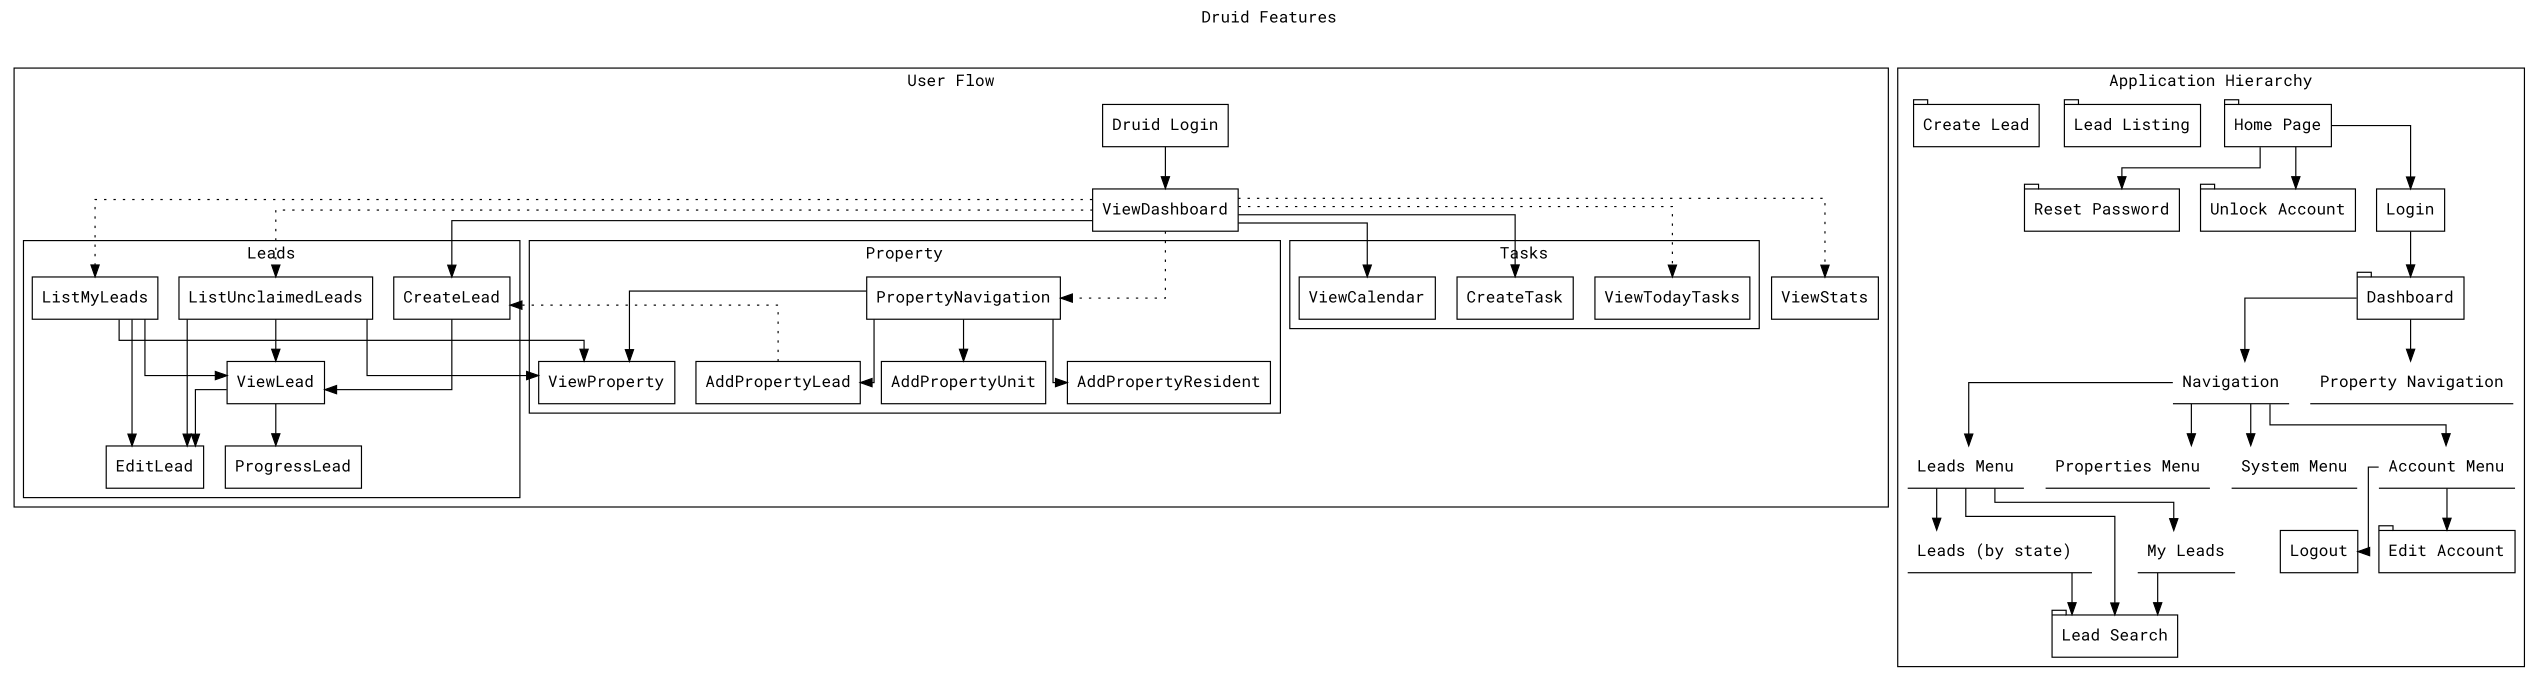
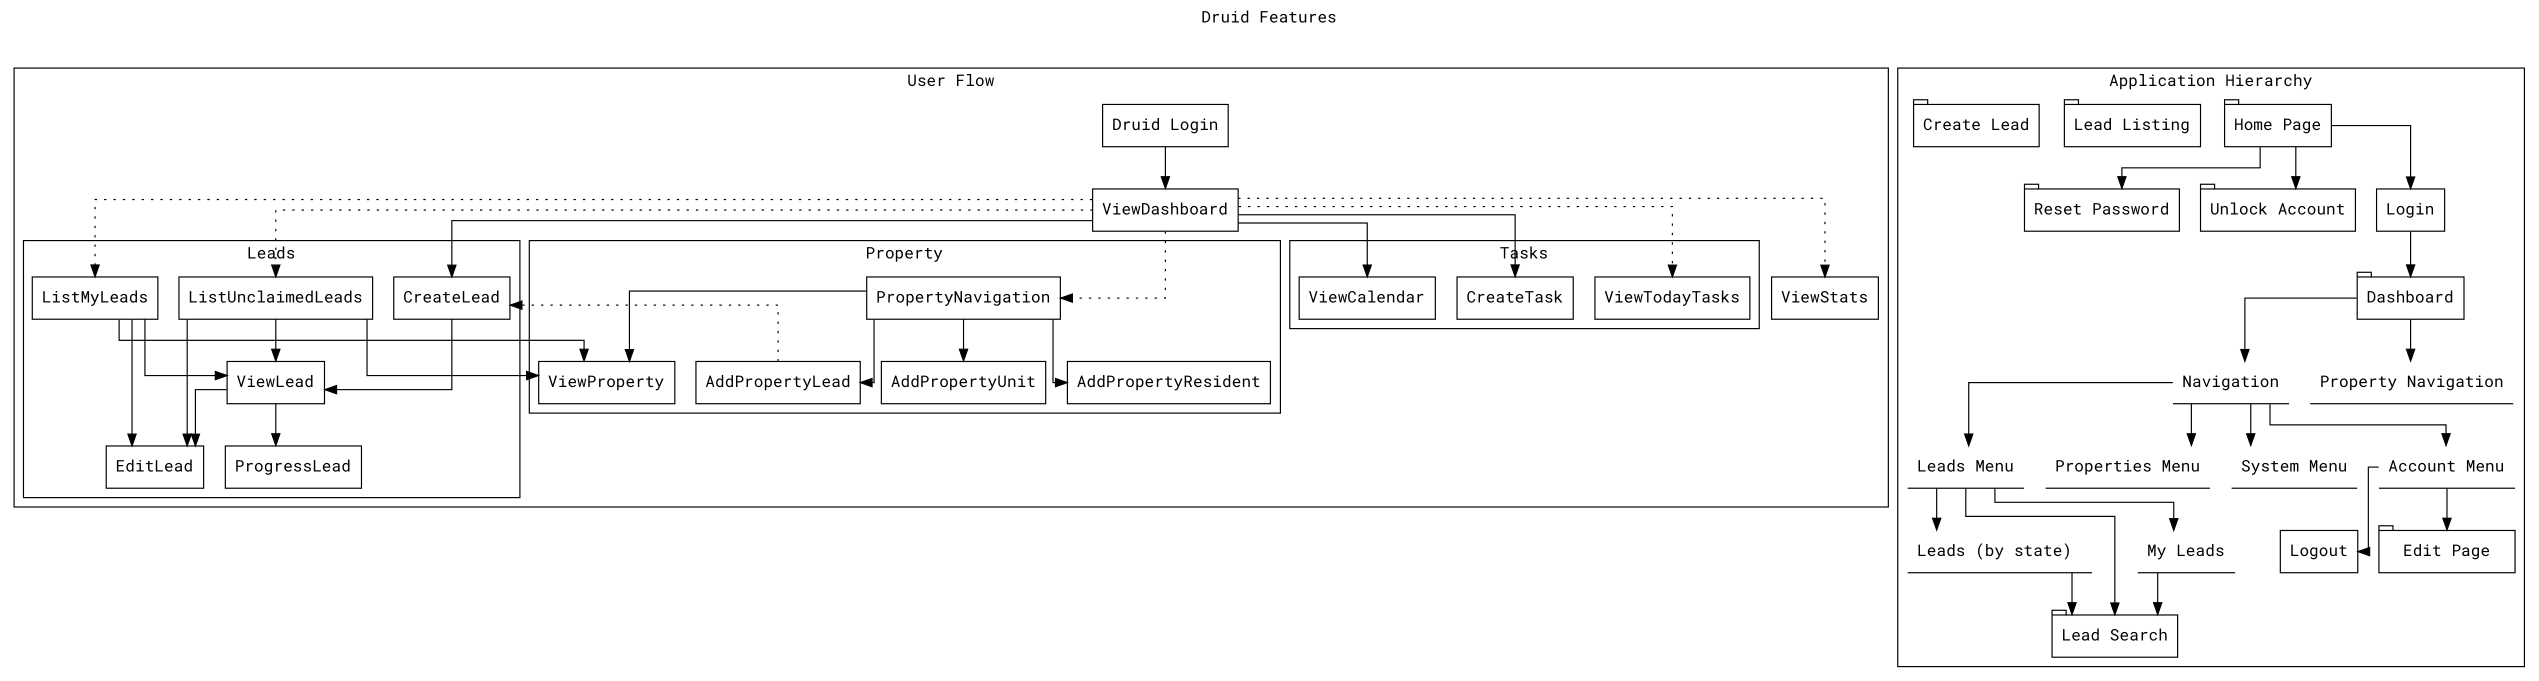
(2447, 552) -> (2447, 552)
